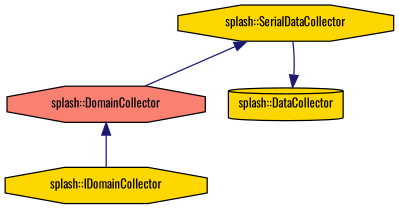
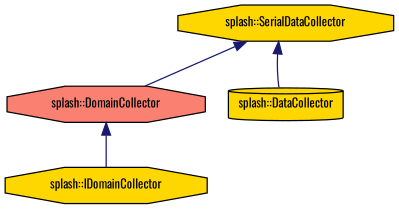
(294, 58) -> (277, 71)
